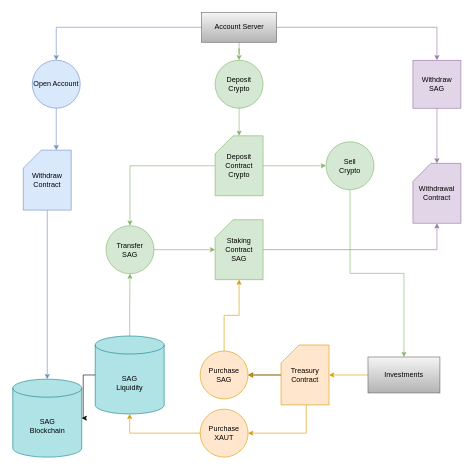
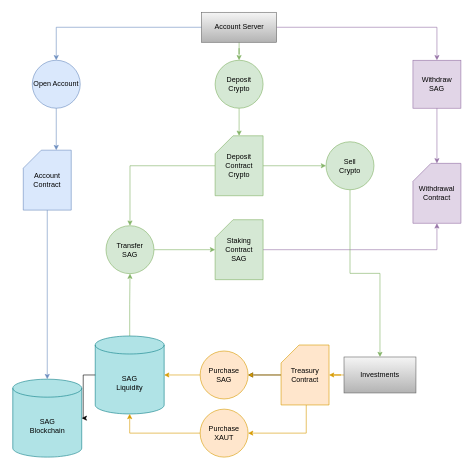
(47, 180) -> (47, 180)
(239, 316) -> (169, 375)
(404, 375) -> (380, 375)
